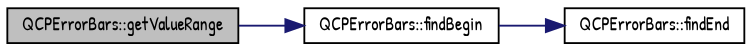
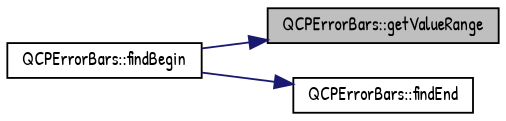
(262, 26) -> (225, 45)
